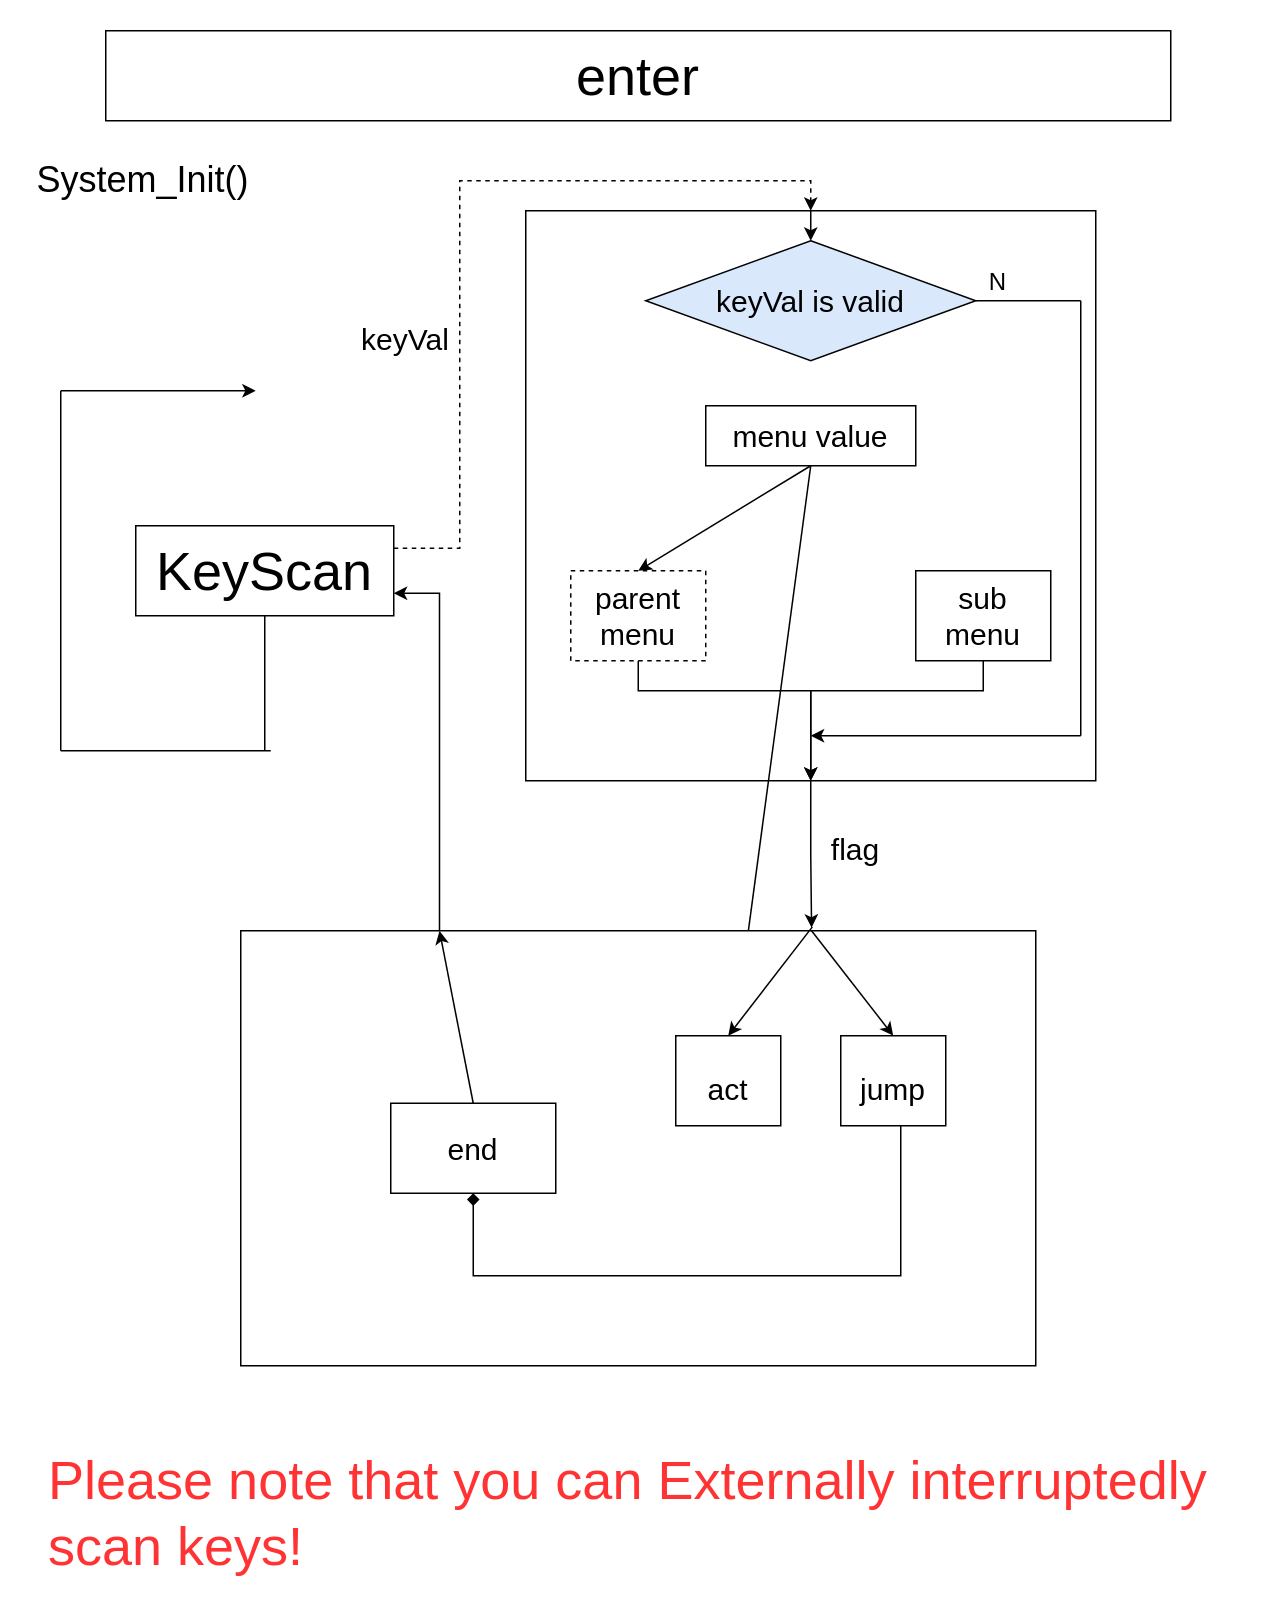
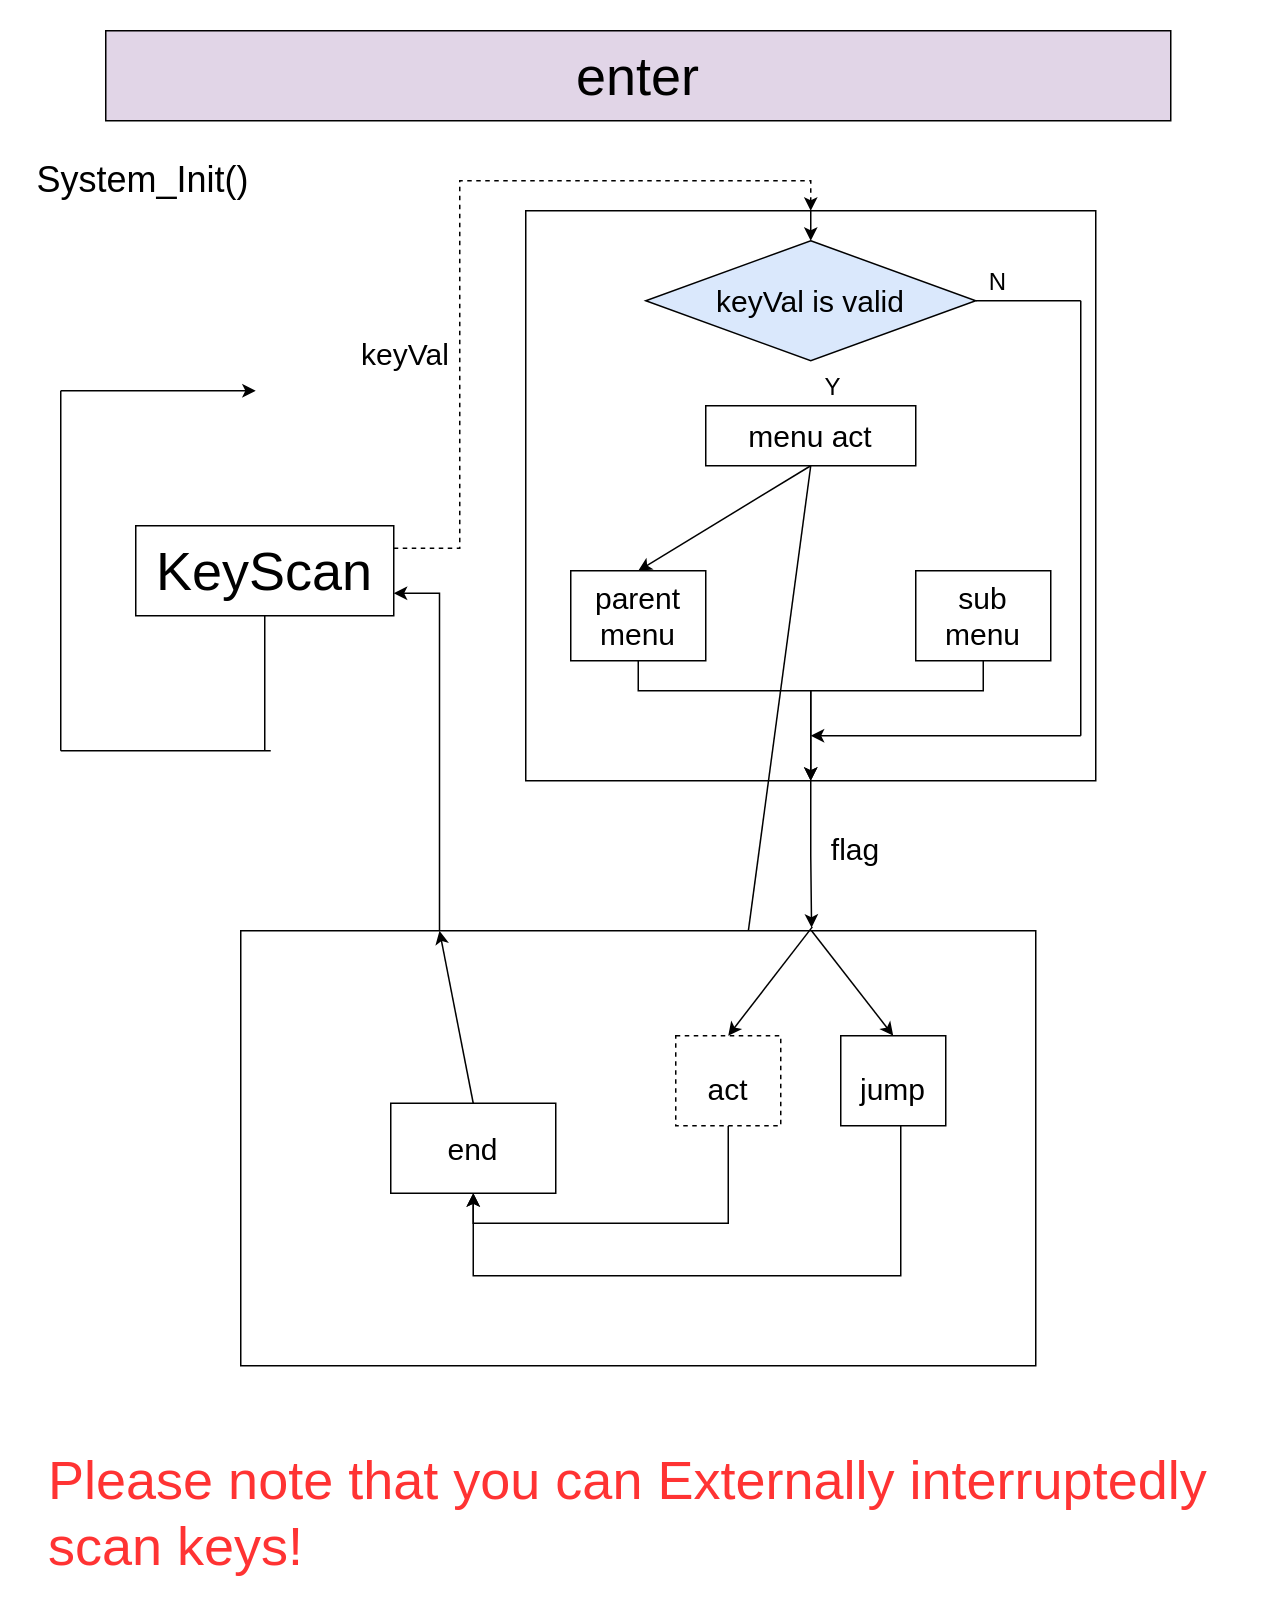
(638, 76) -> (638, 76)
(406, 338) -> (406, 353)
none -> (833, 383)
(811, 436) -> (811, 436)
(638, 616) -> (638, 616)
(728, 1081) -> (728, 1081)
none -> (650, 1223)
(473, 1225) -> (473, 1225)
